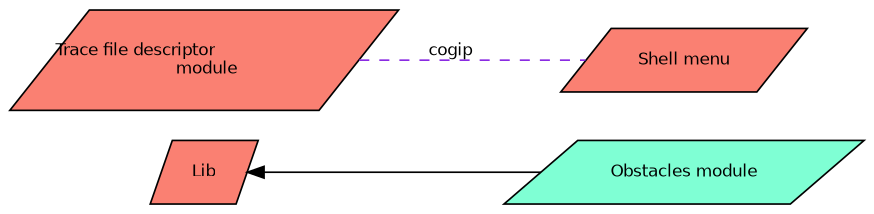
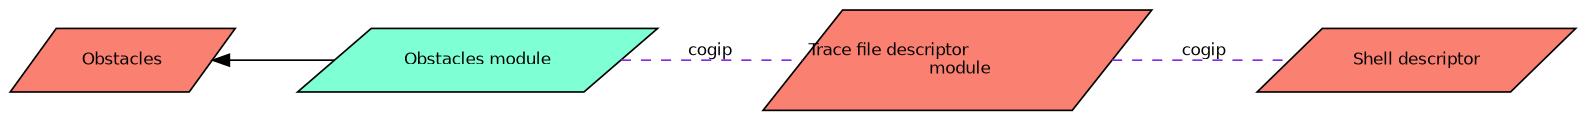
(684, 60) -> (1416, 60)
none -> (712, 60)
(204, 172) -> (123, 60)
